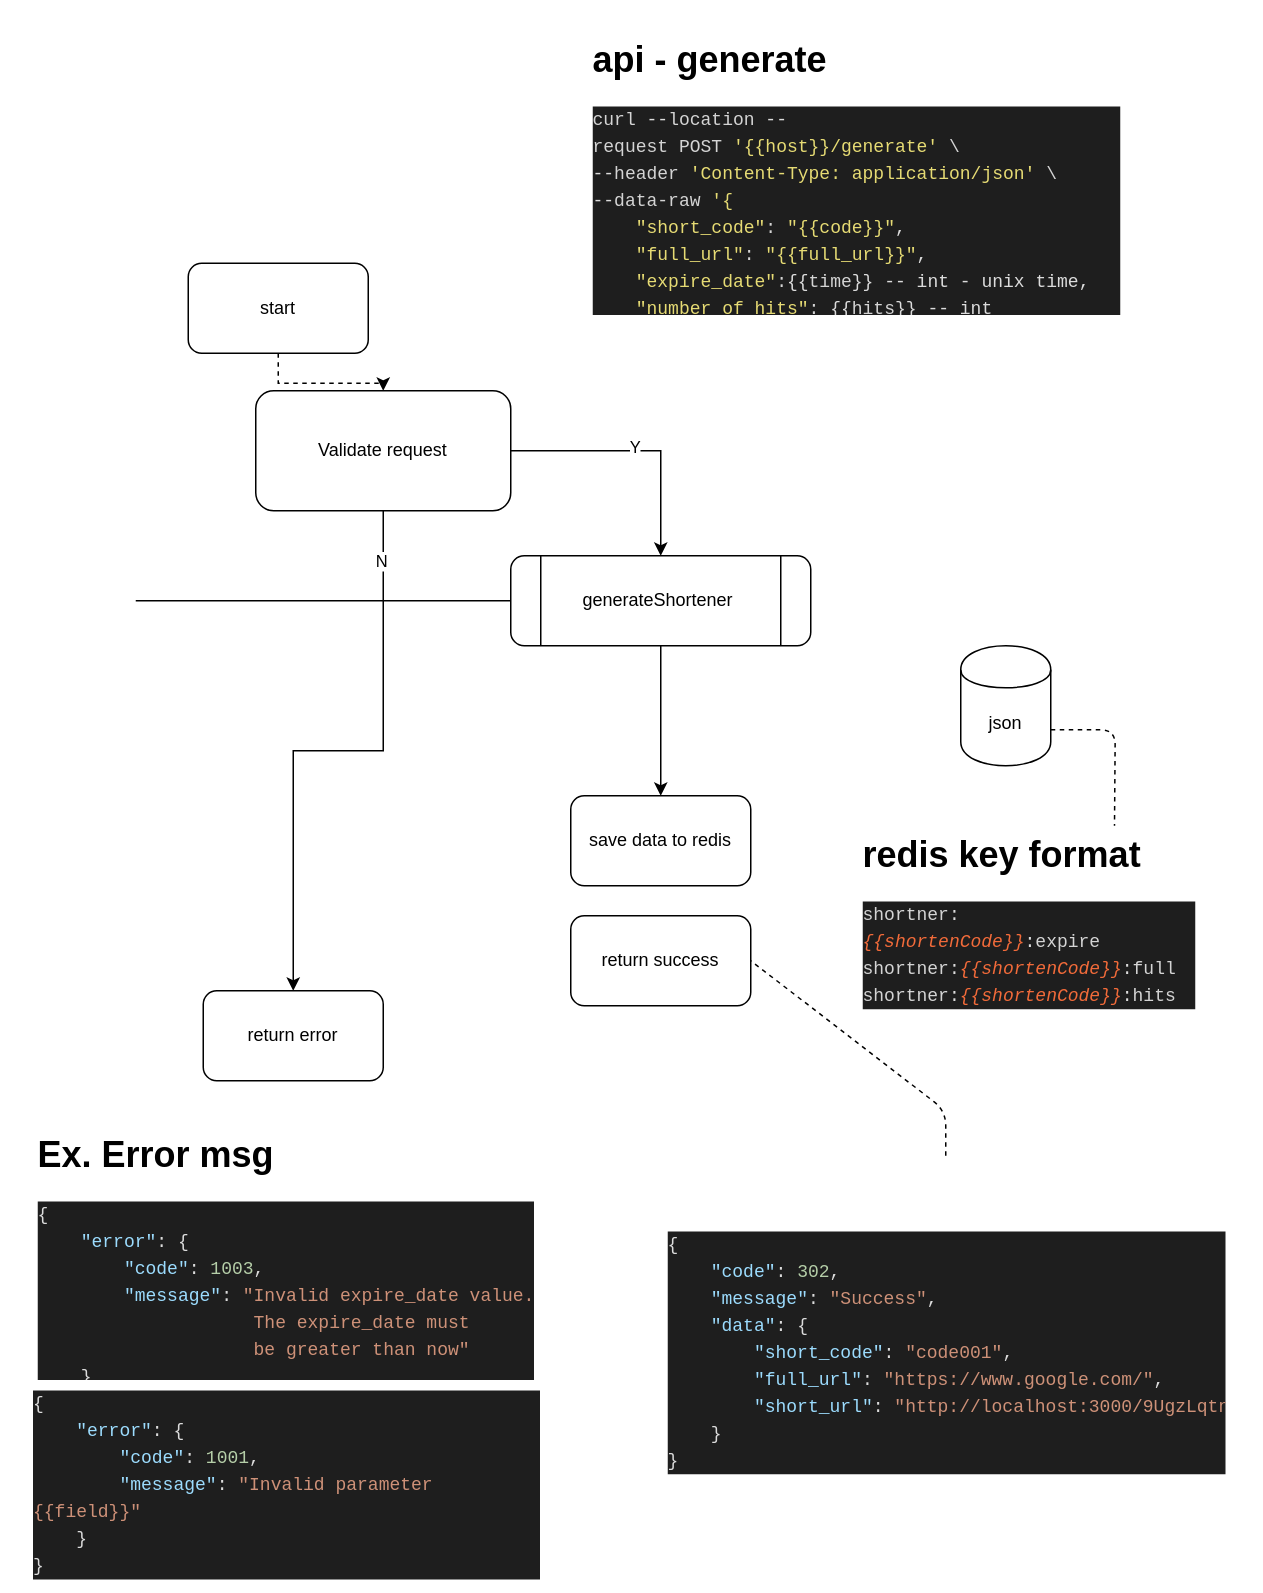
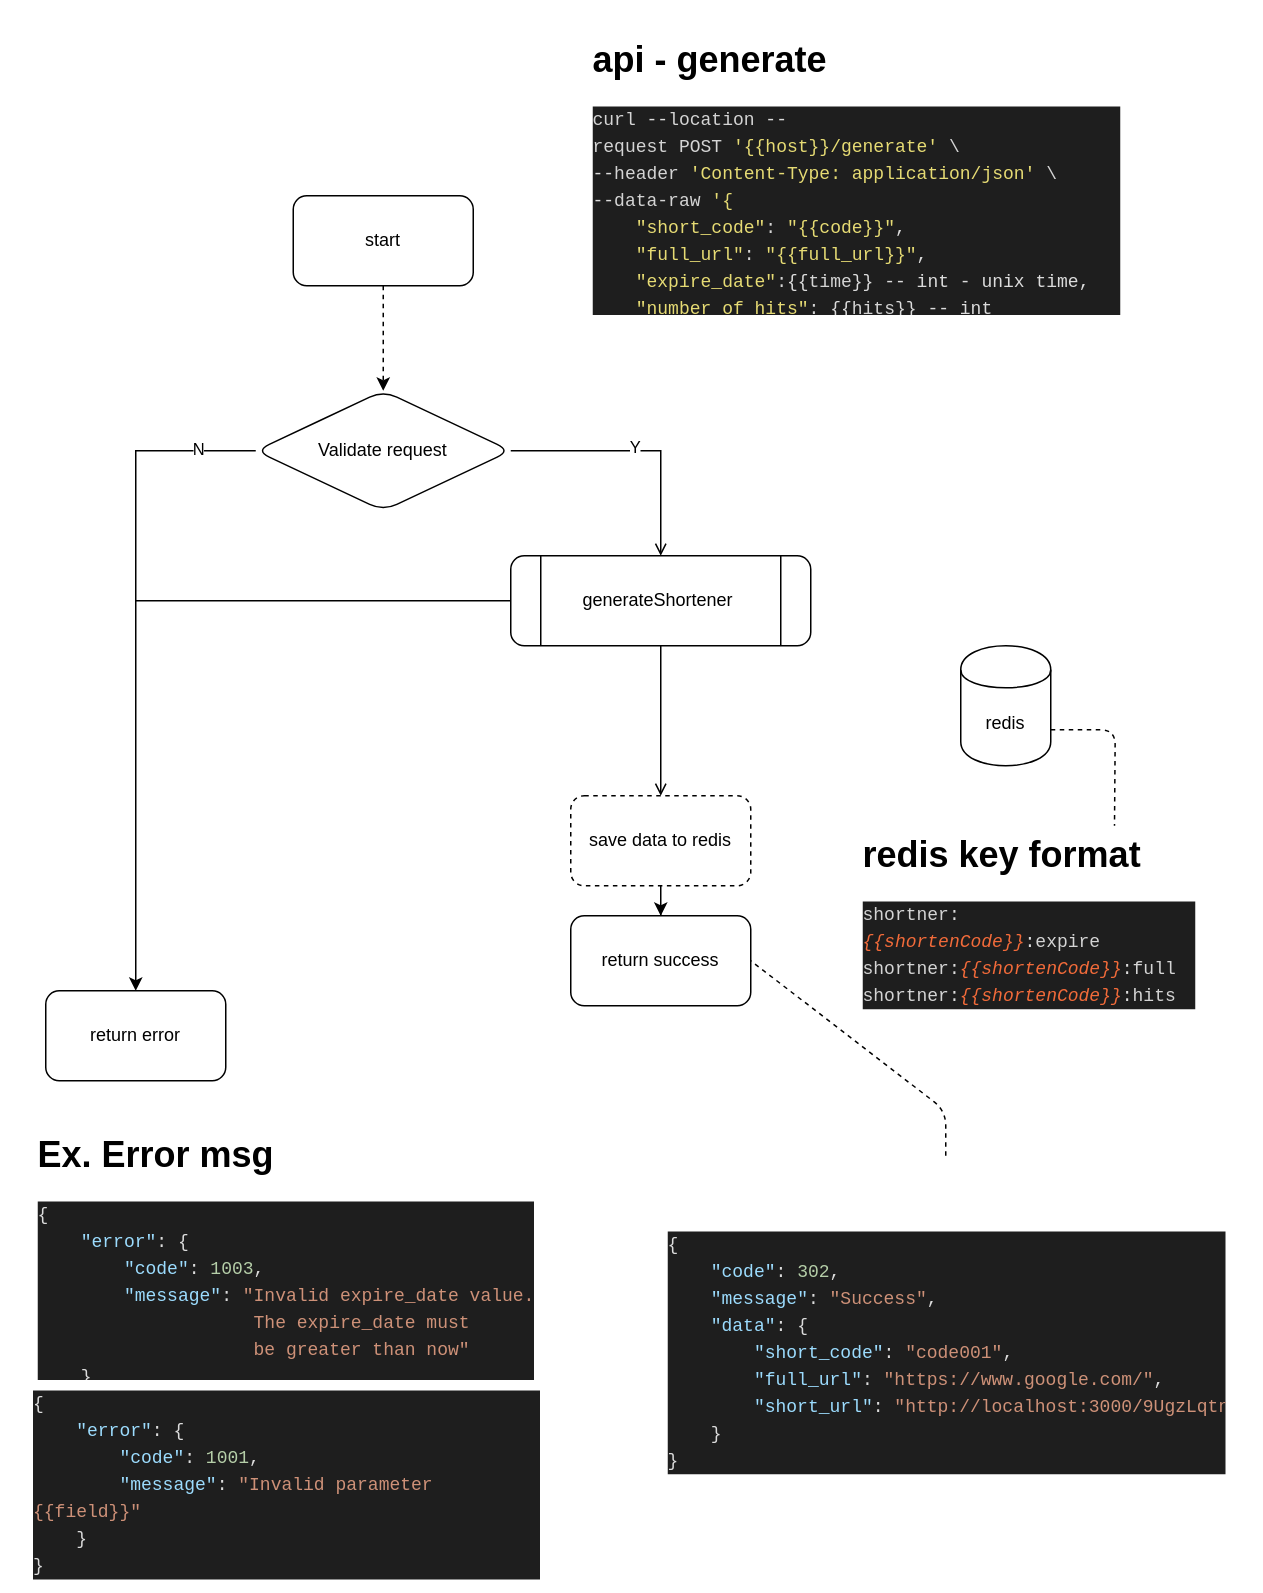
(278, 308) -> (383, 241)
(383, 451) -> (383, 451)
(661, 544) -> (661, 546)
(1006, 724) -> (1006, 724)
(661, 784) -> (661, 786)
(661, 841) -> (661, 841)
none -> (661, 906)
(293, 1036) -> (136, 1036)
